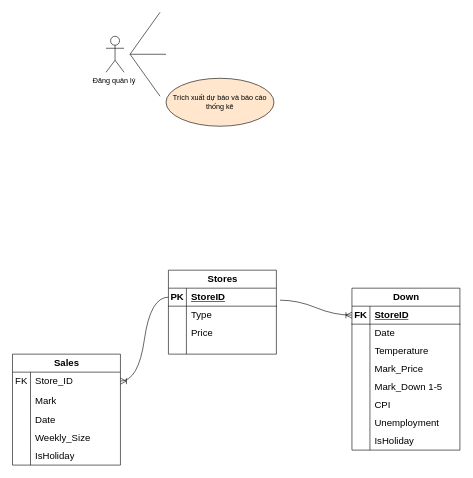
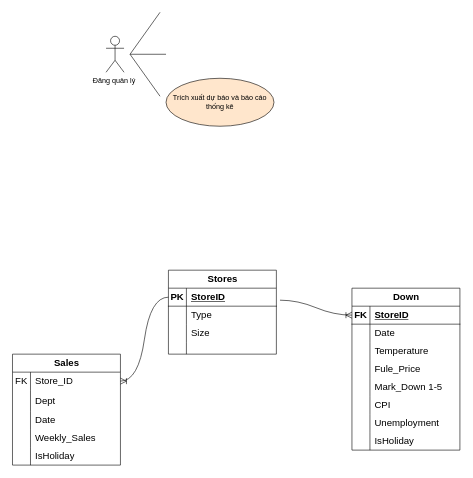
(203, 333) -> (201, 333)
(400, 369) -> (399, 369)
(46, 401) -> (46, 401)
(62, 438) -> (65, 438)
